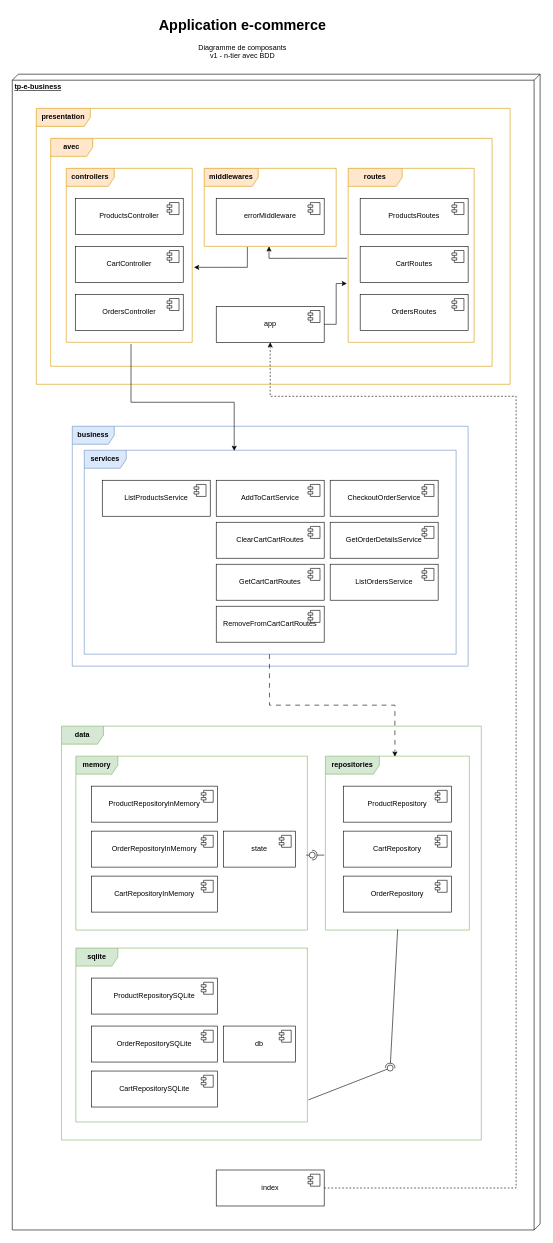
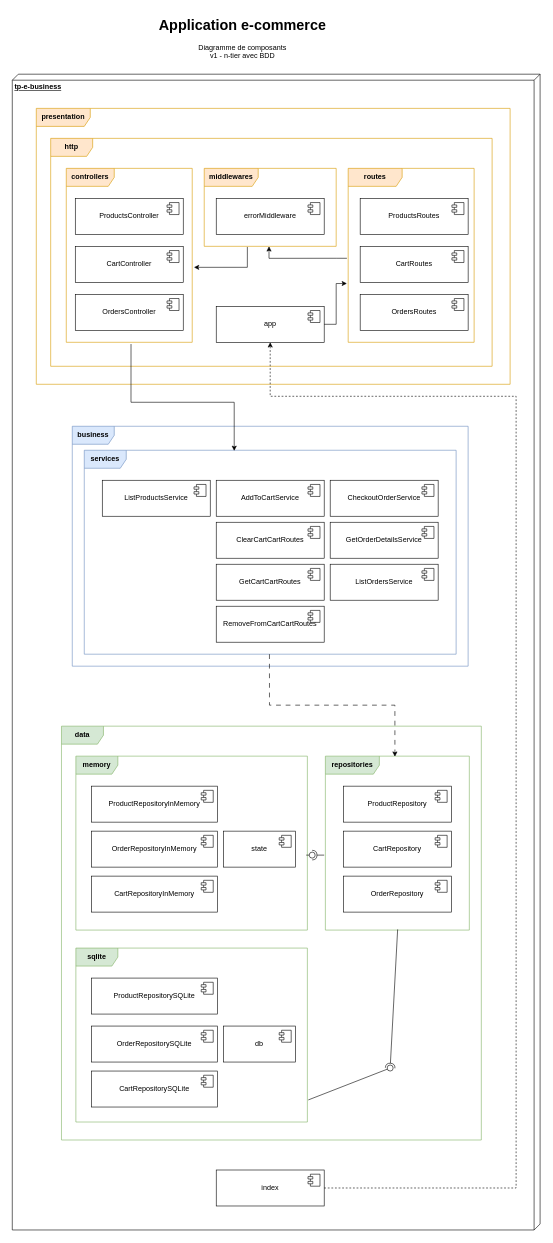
(72, 147) -> (72, 147)
